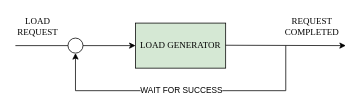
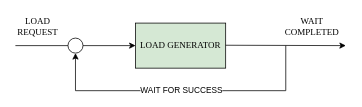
(312, 27) -> (312, 27)
